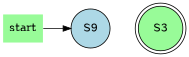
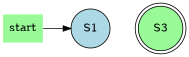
(91, 28) -> (91, 28)
